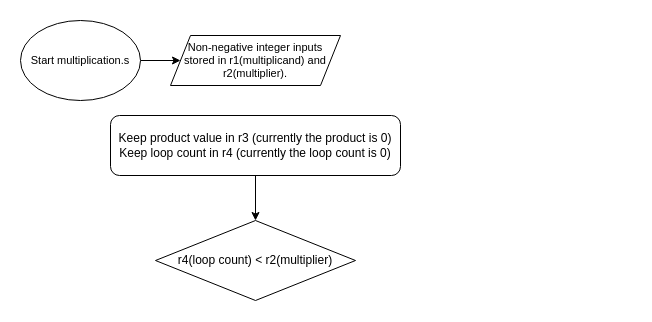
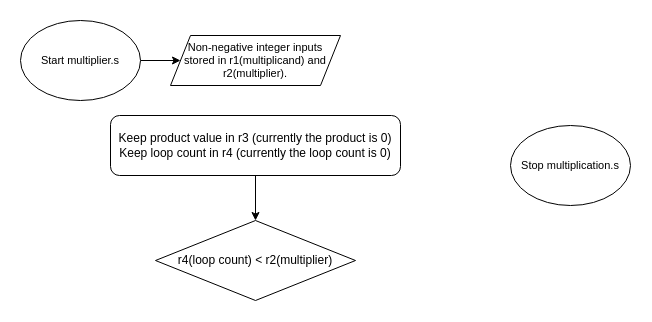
(81, 61) -> (81, 61)
none -> (571, 166)
